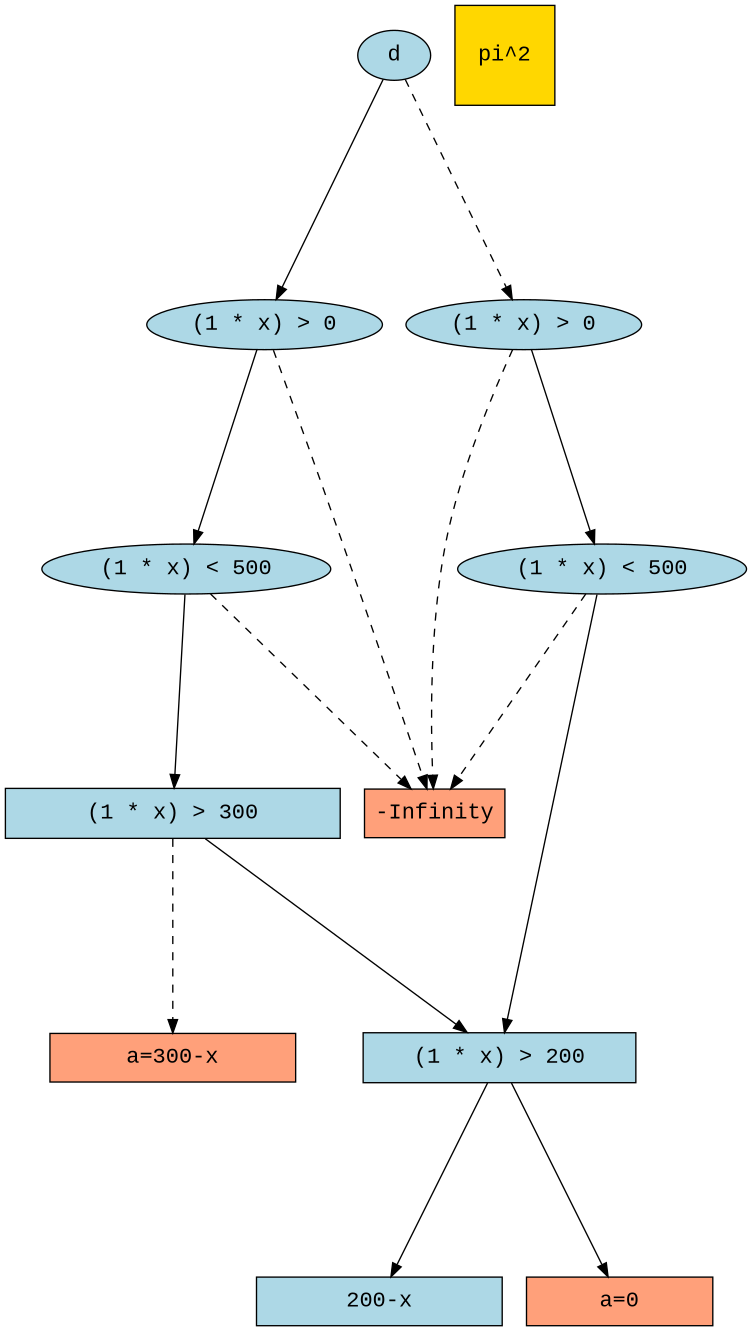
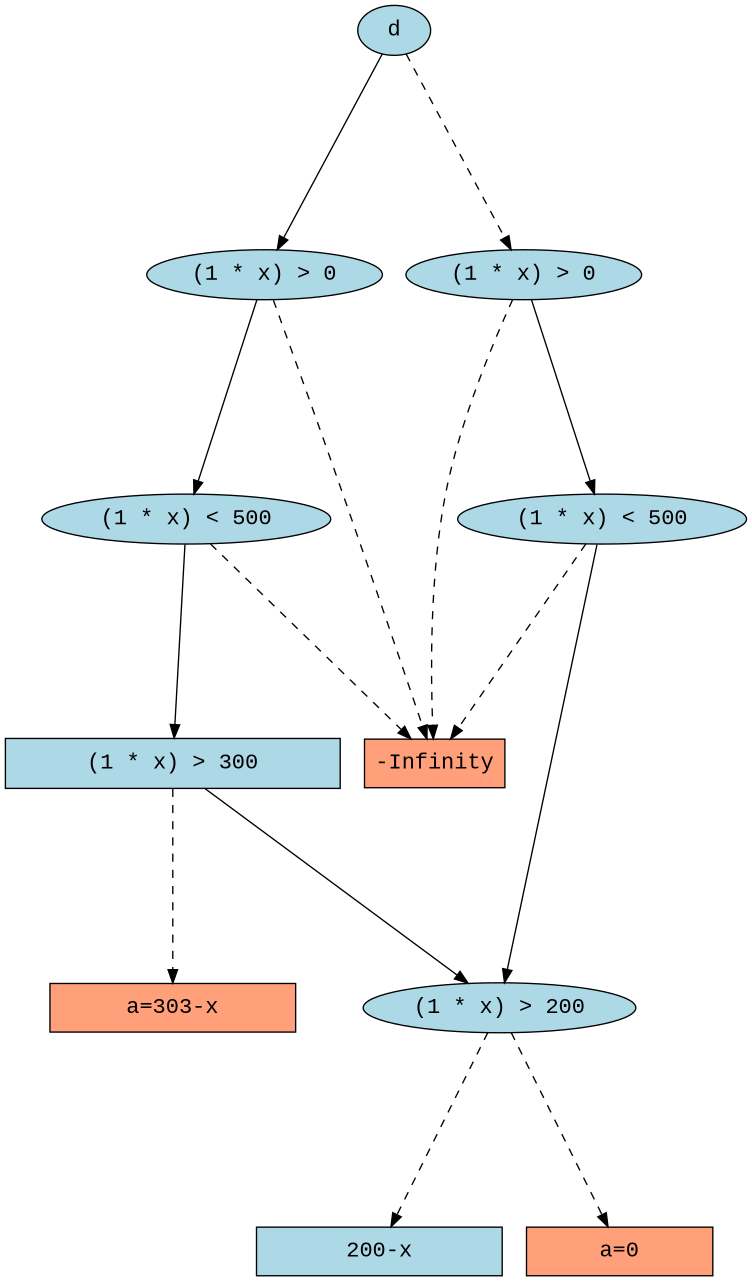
(505, 55) -> none
(173, 1058) -> (173, 1008)
(500, 1058) -> (500, 1008)
(442, 1174) -> (442, 1124)
(557, 1174) -> (557, 1124)
